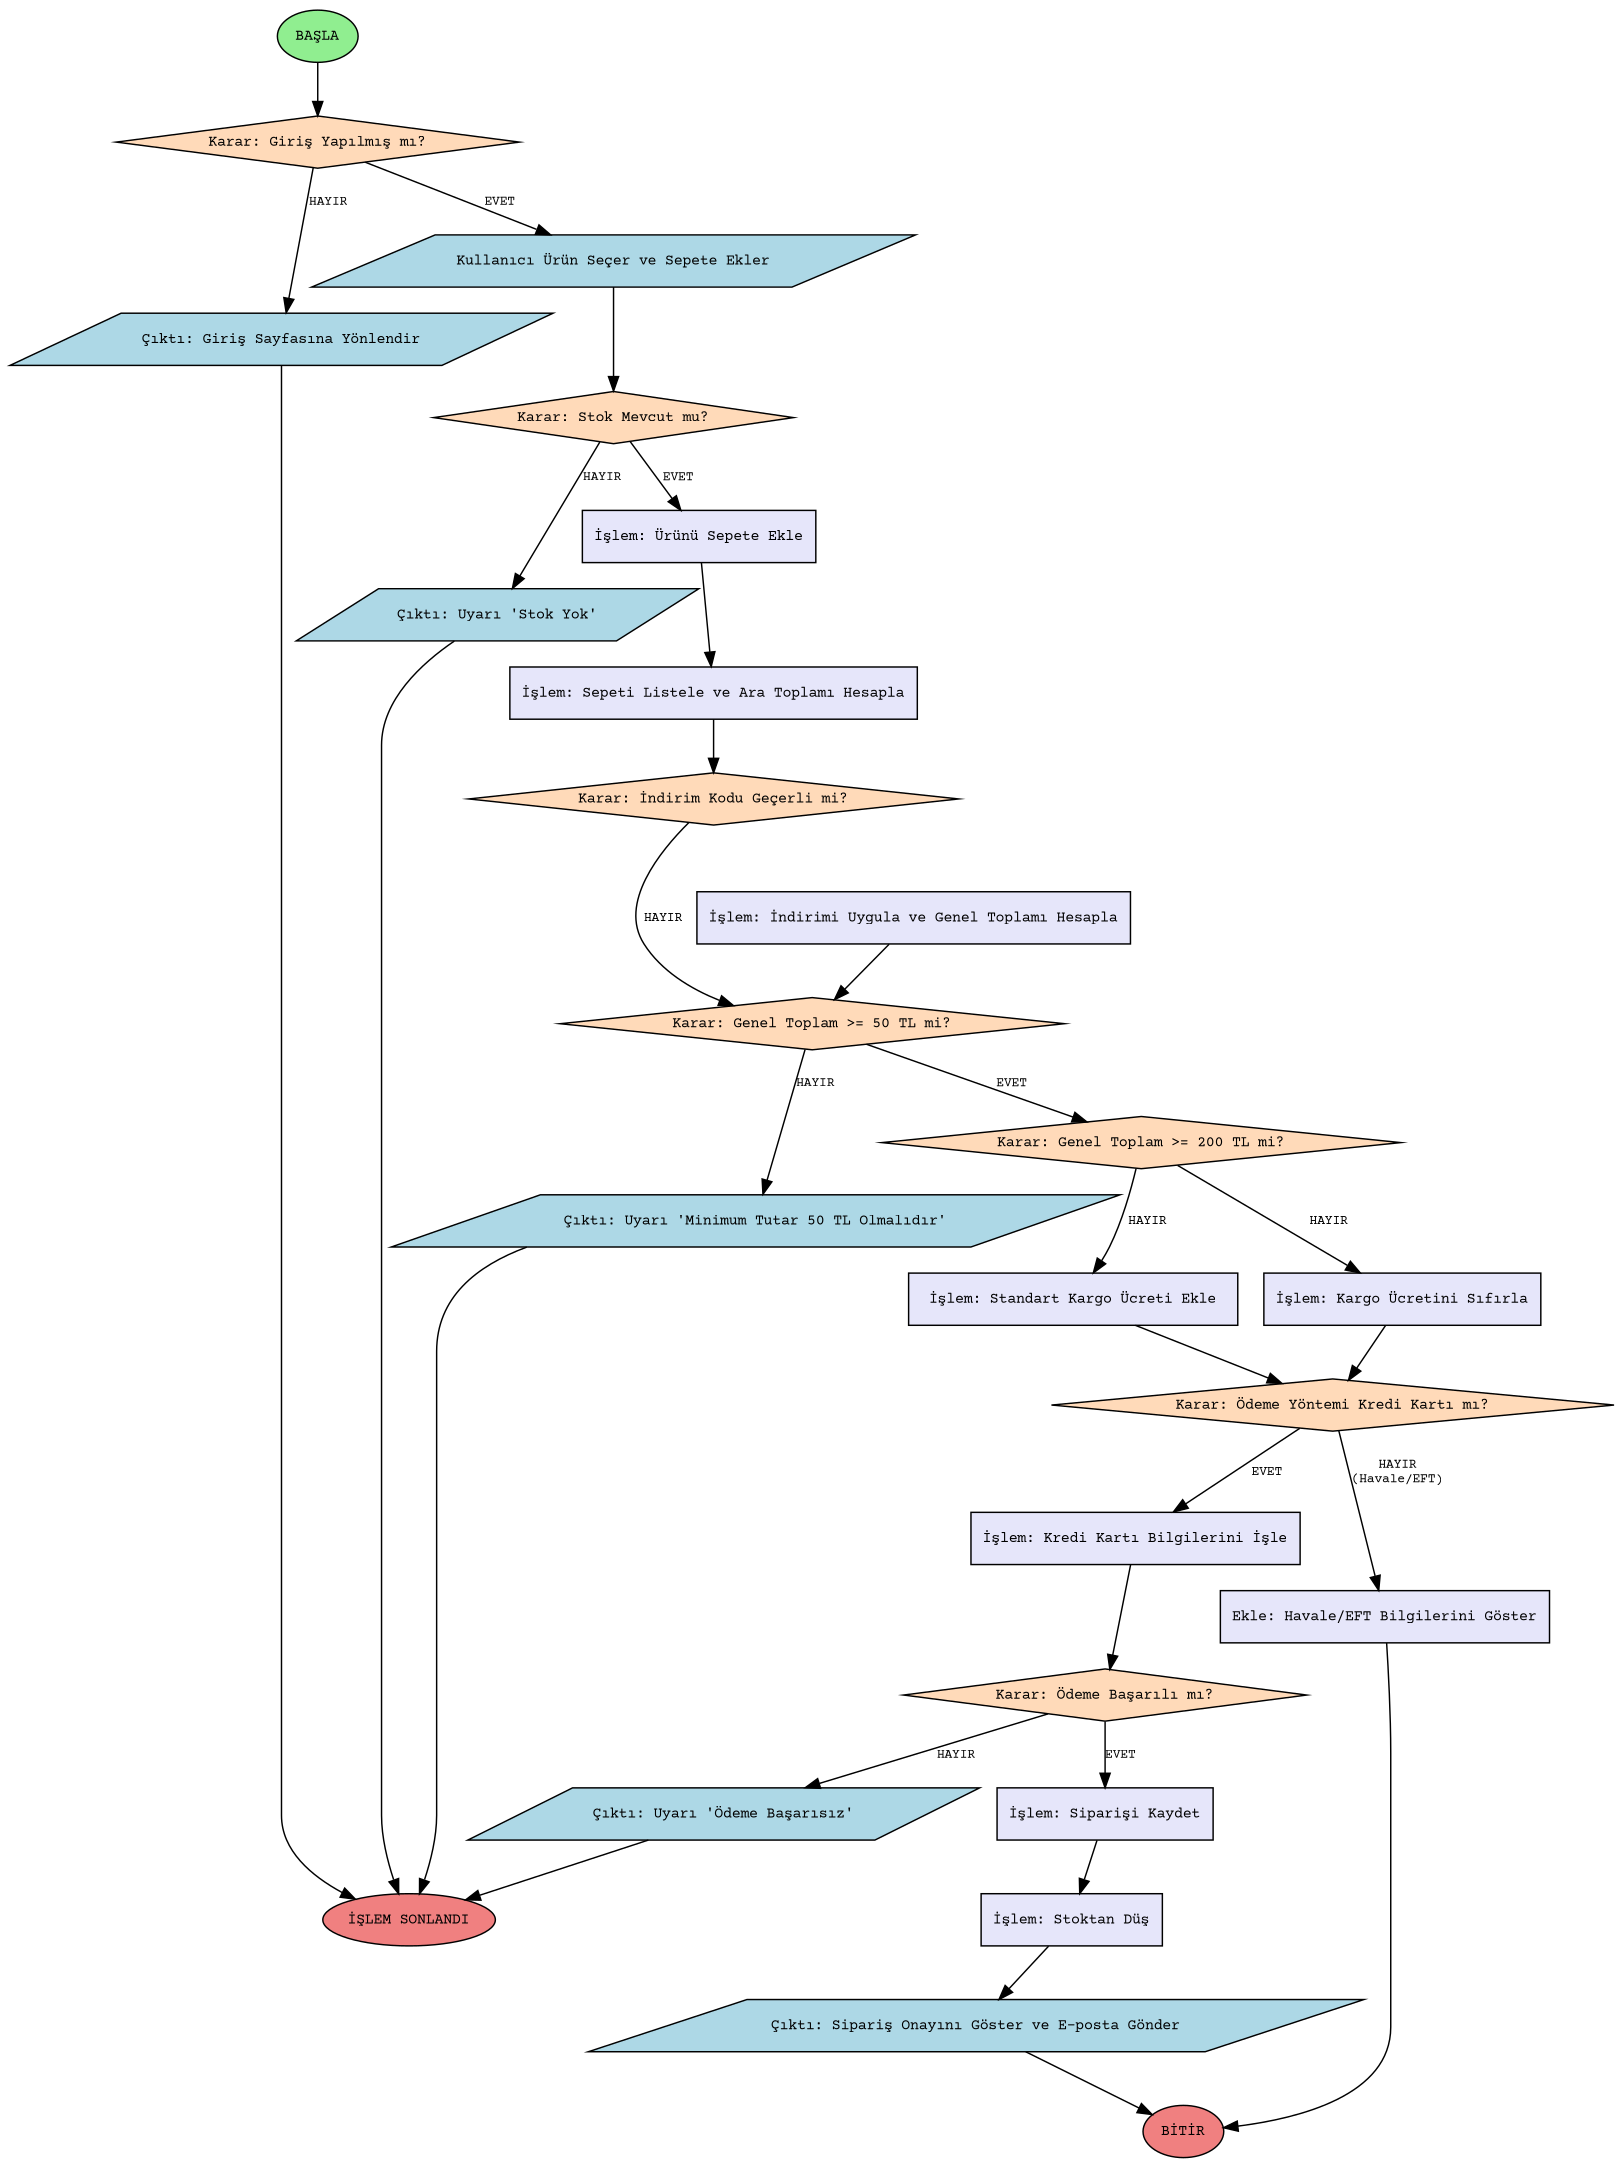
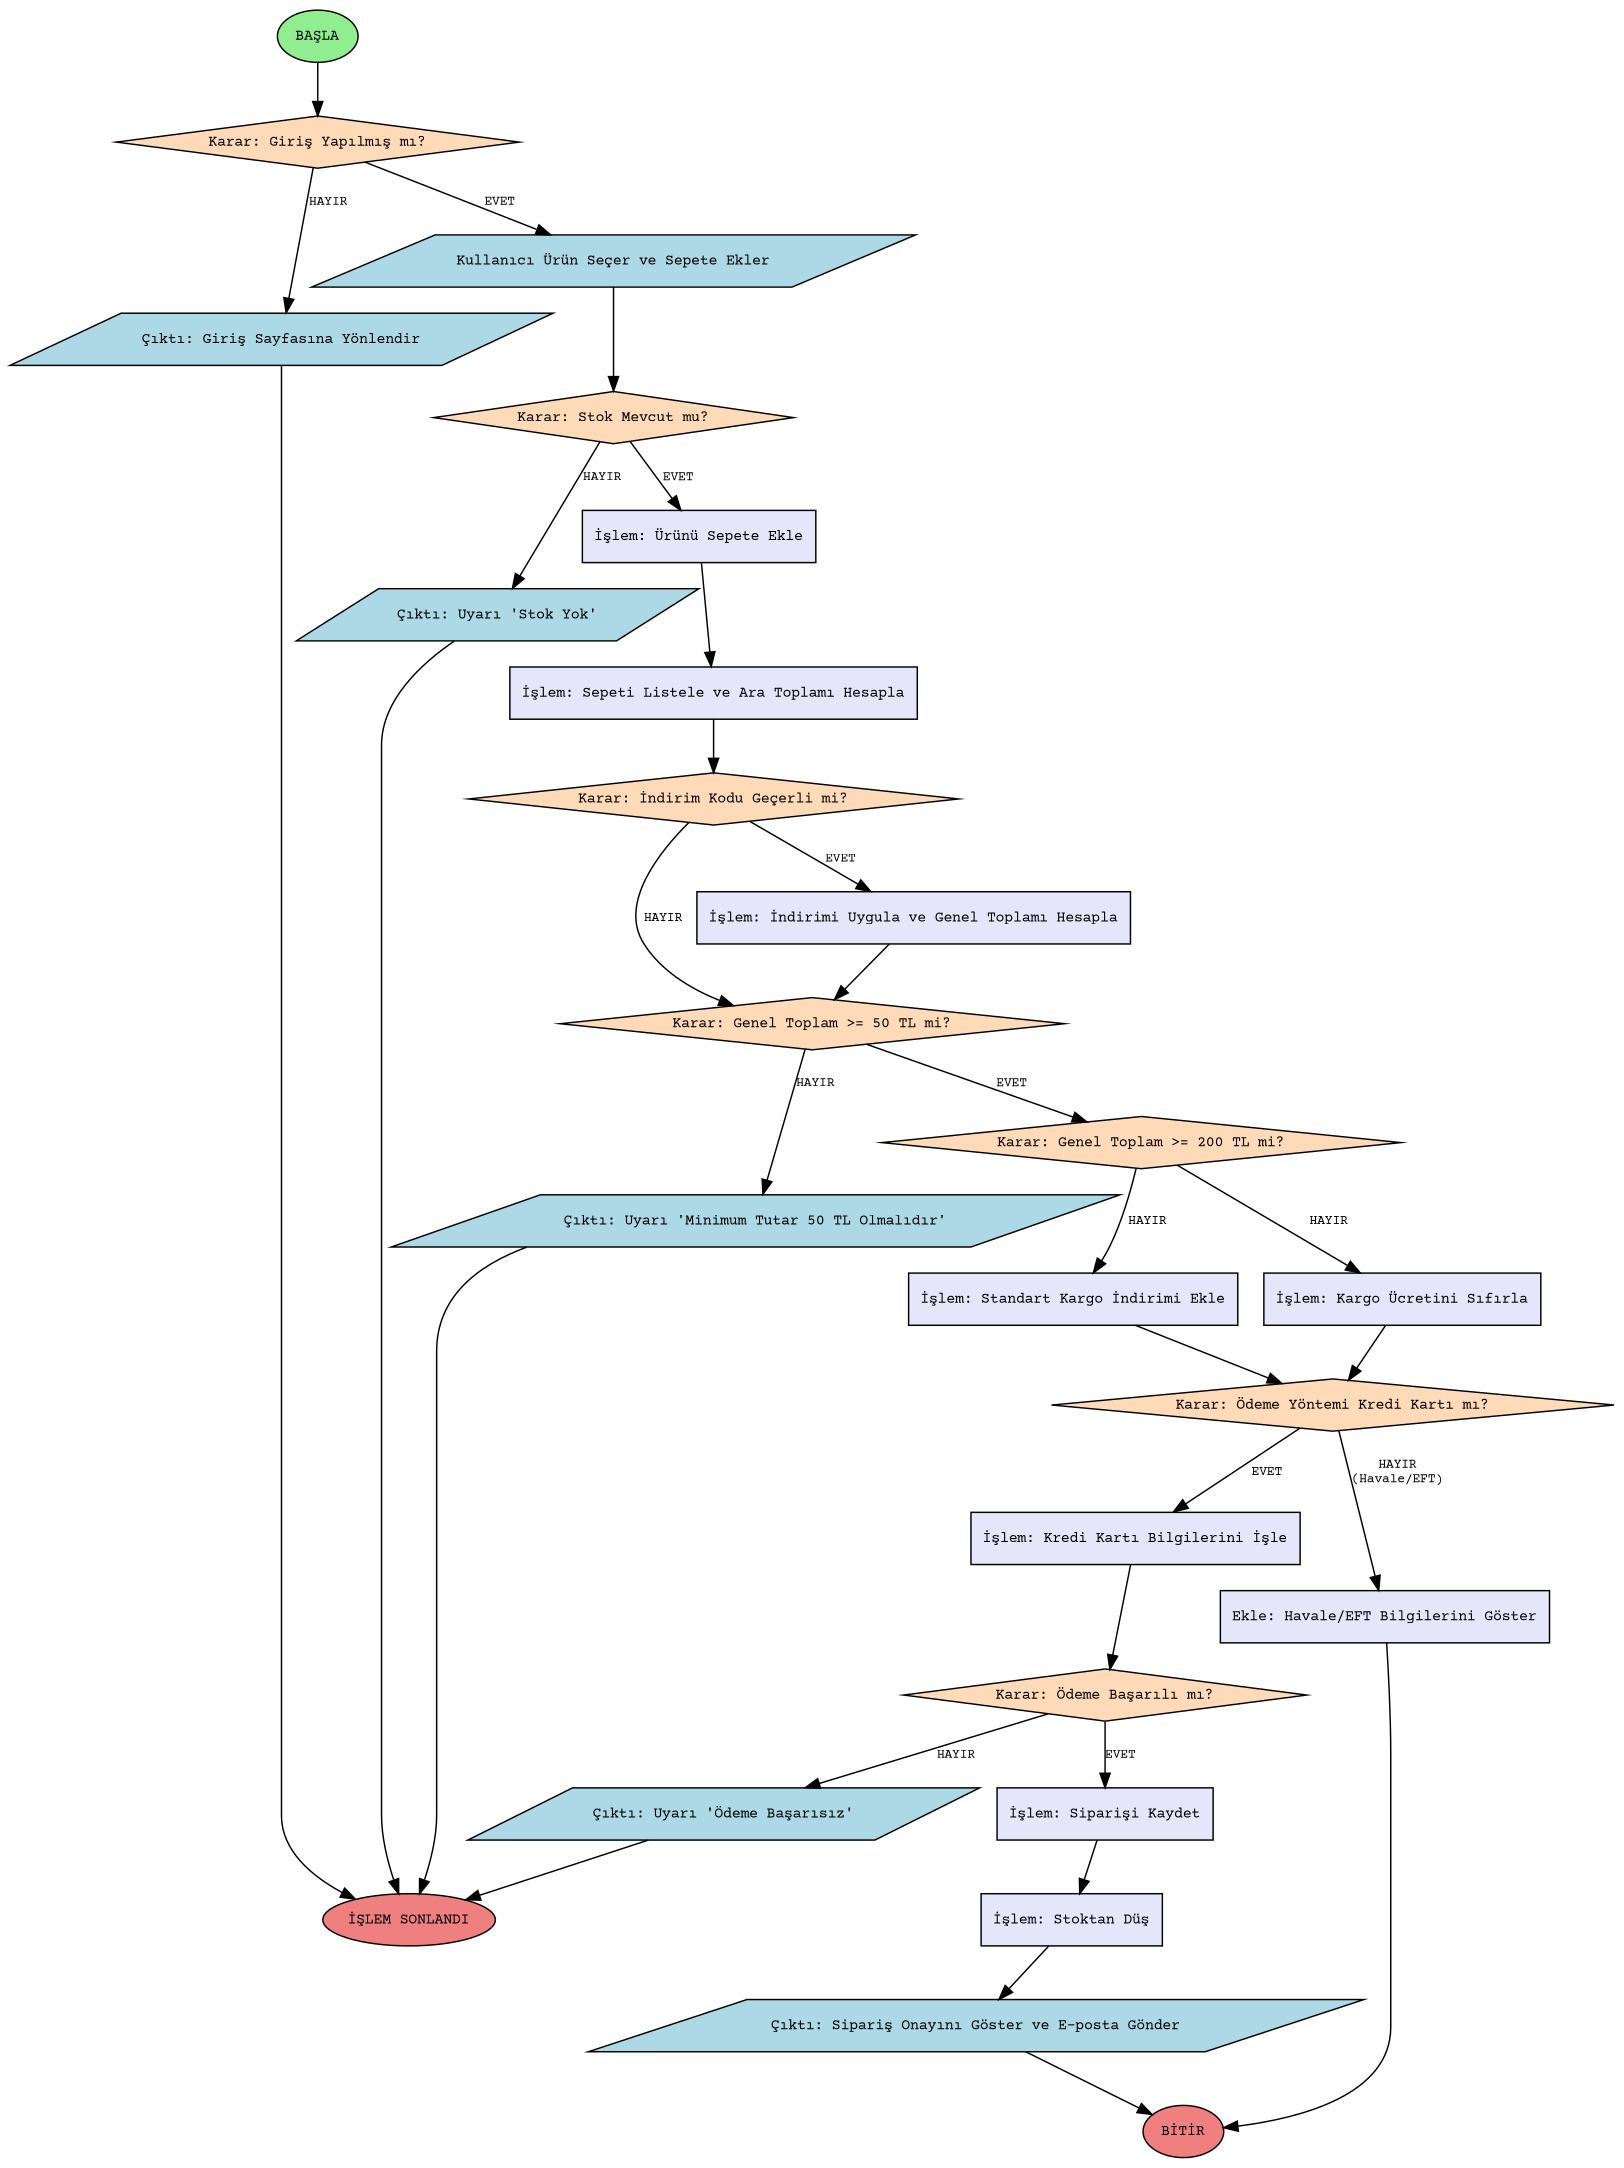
none -> (804, 853)
(1073, 1299) -> (1073, 1299)
